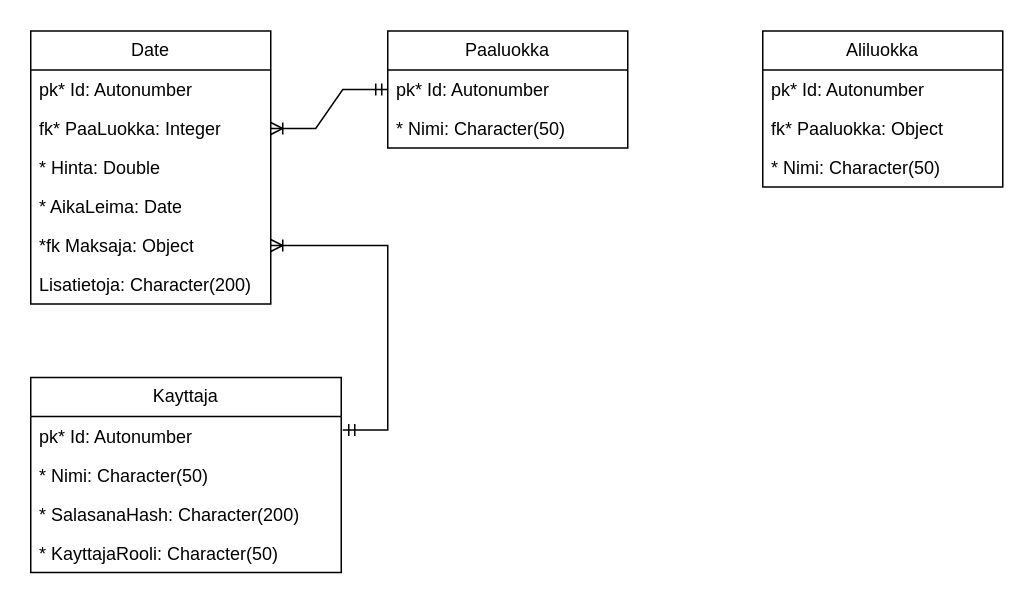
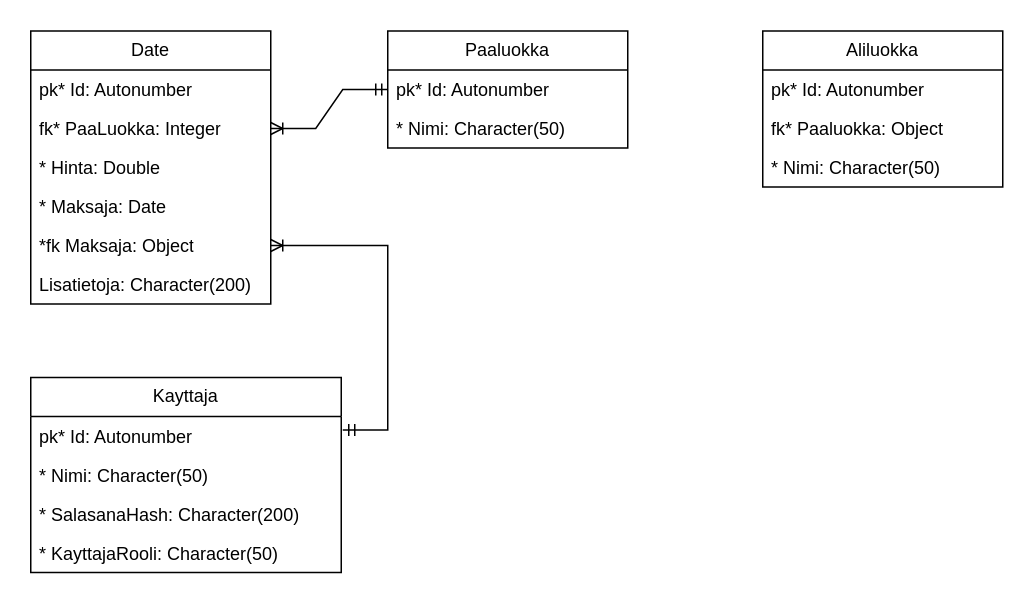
(114, 208) -> (108, 208)
